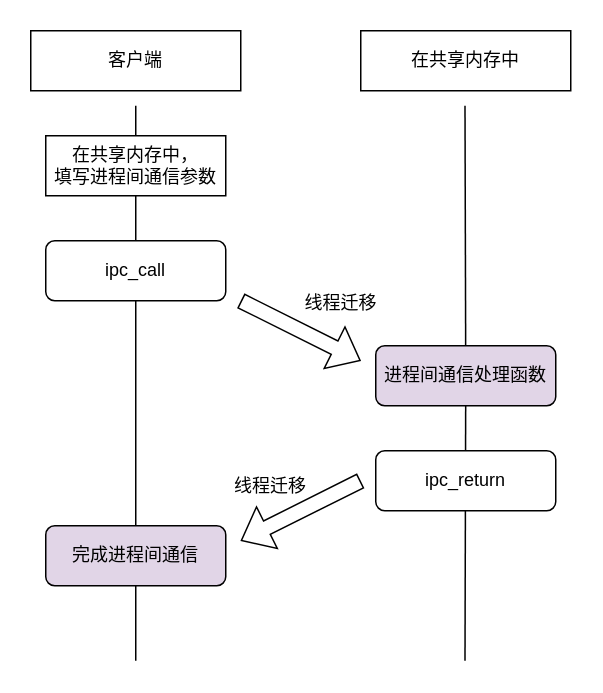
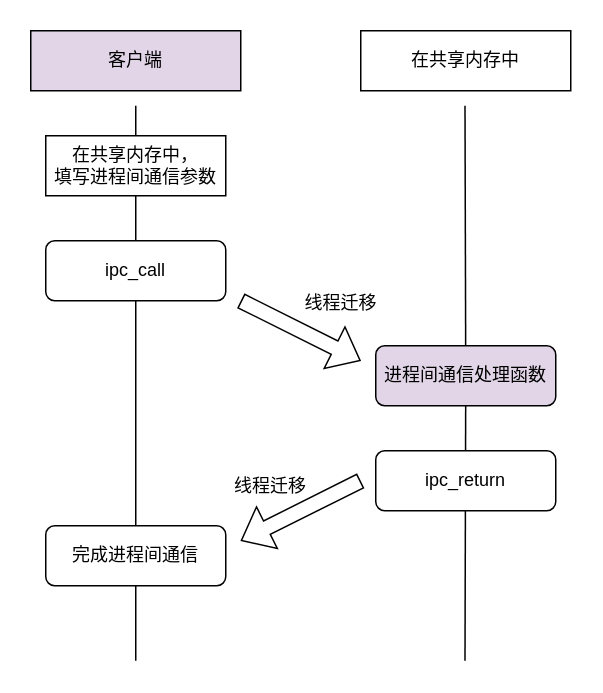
(136, 61) -> (136, 61)
(136, 556) -> (136, 556)
